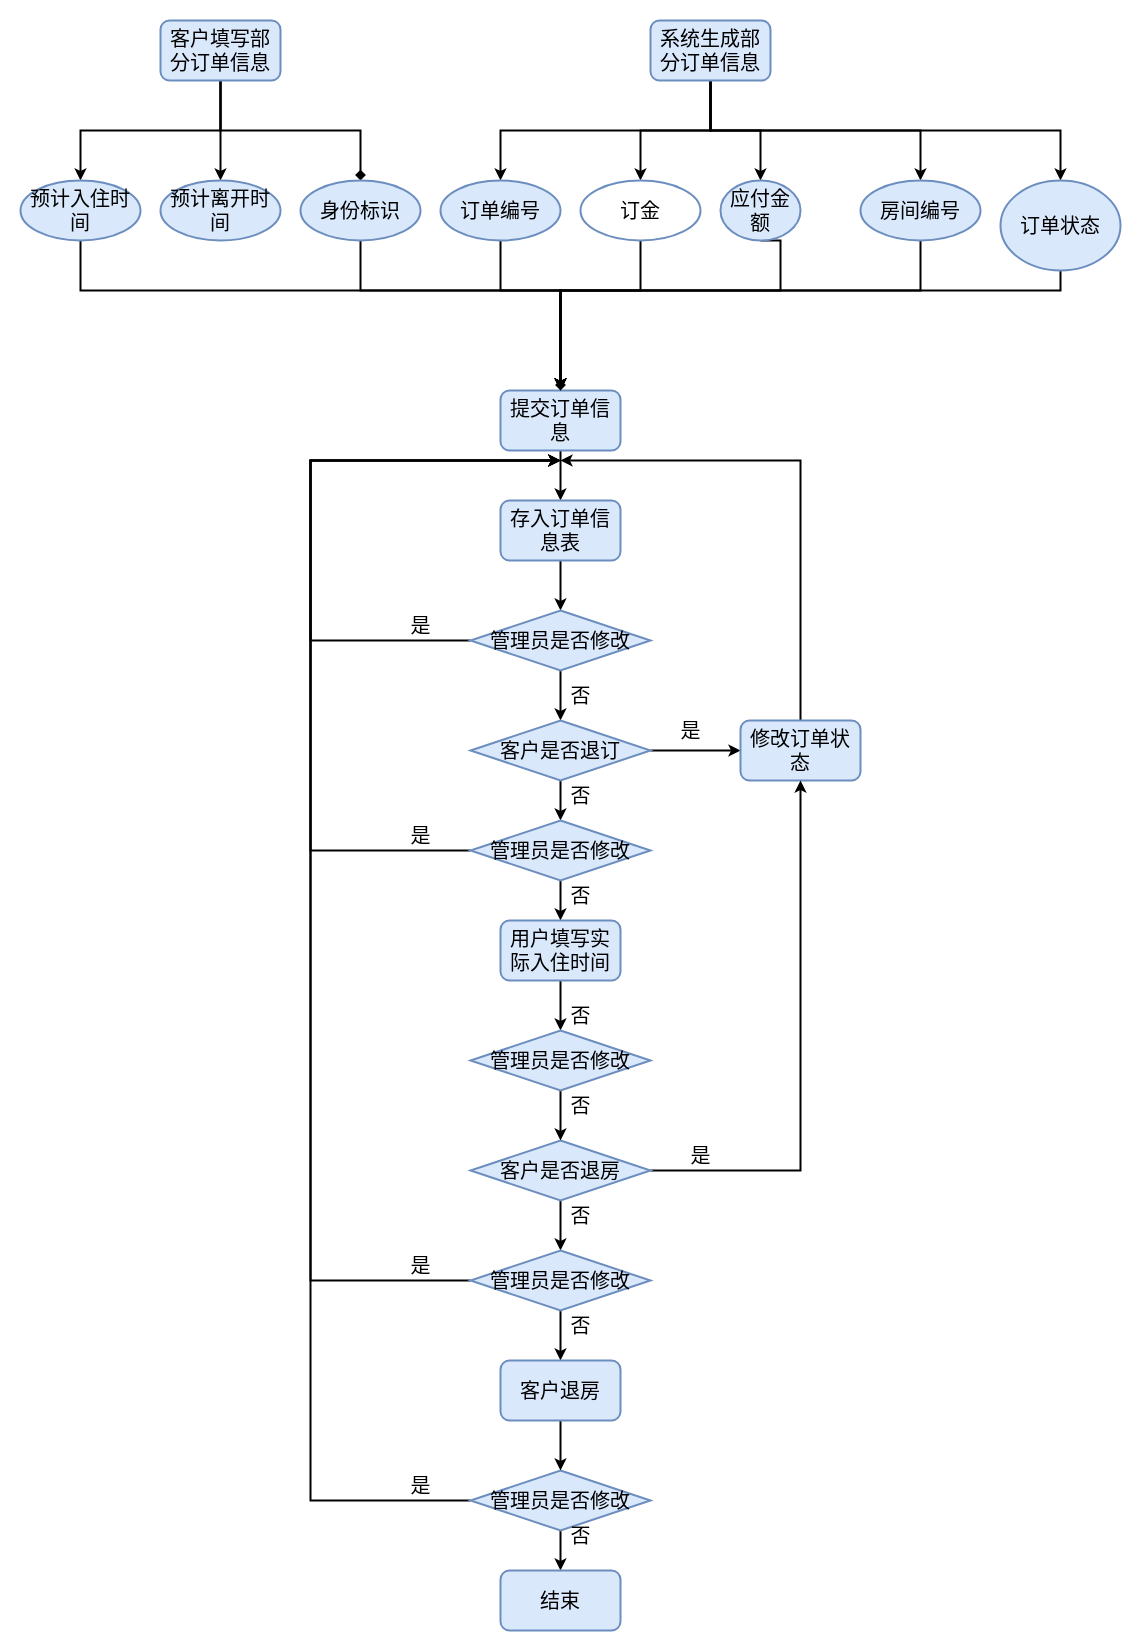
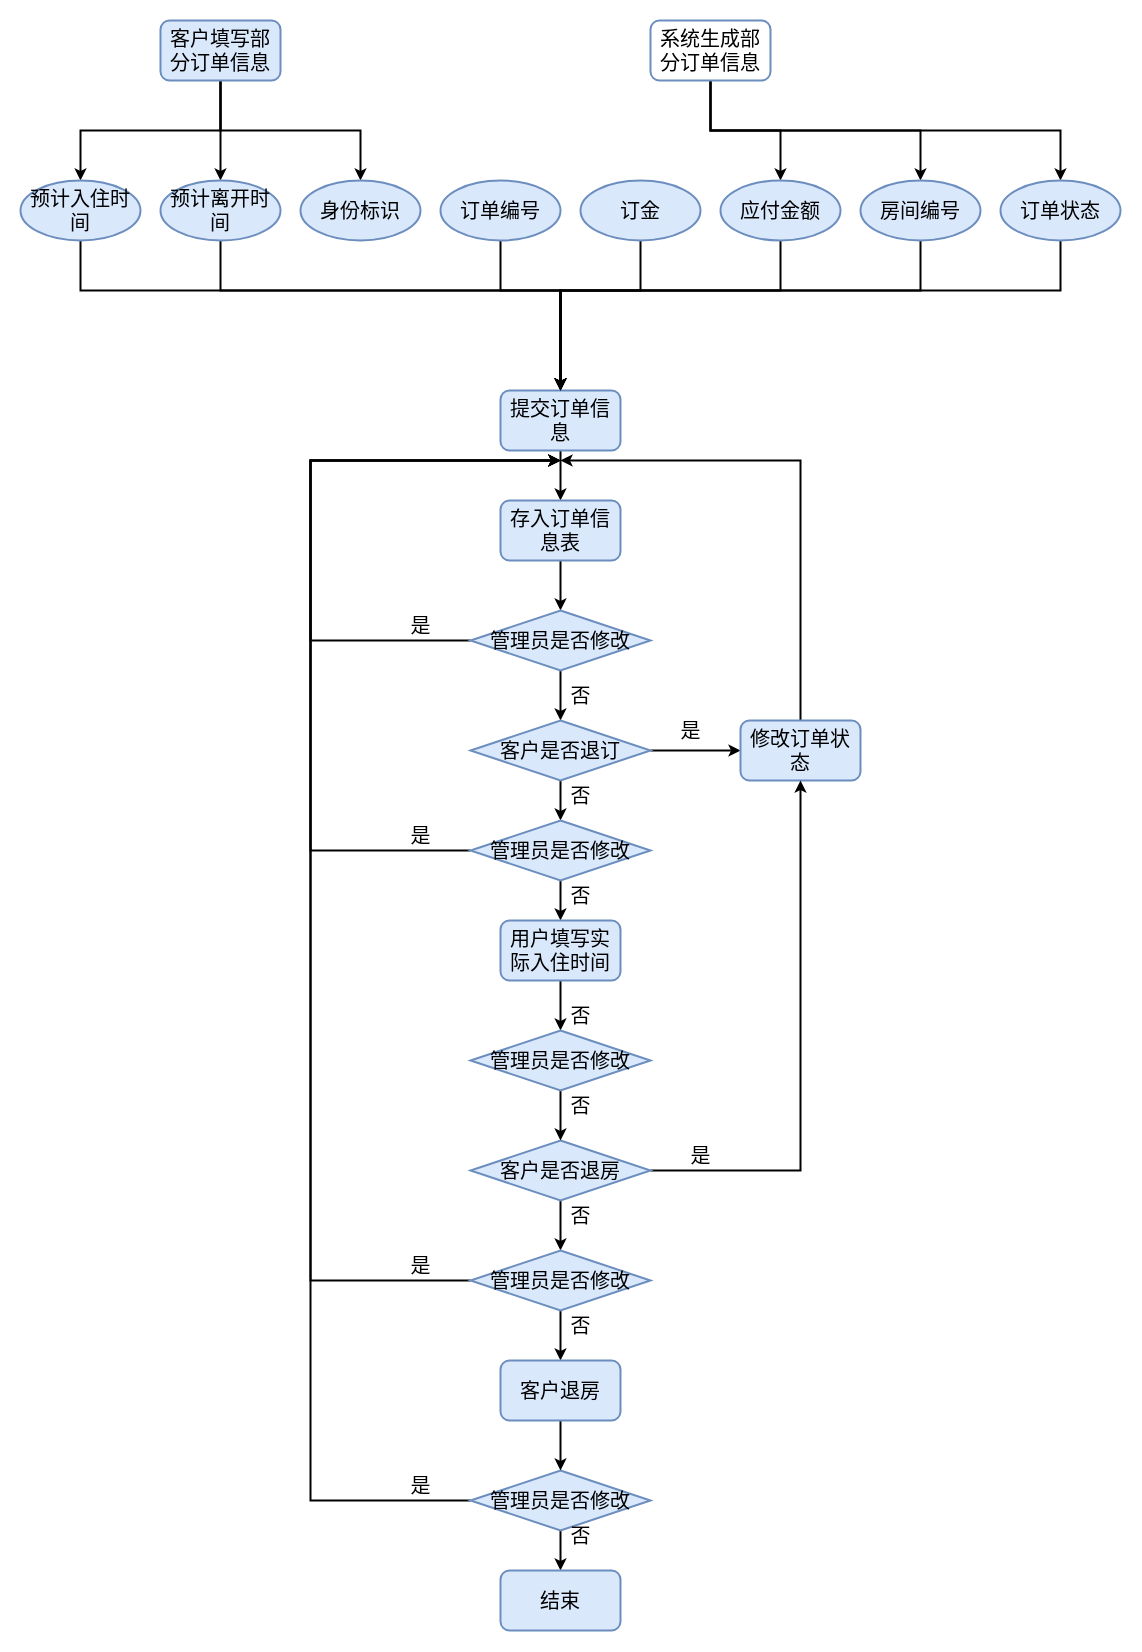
(711, 51) -> (711, 51)
(550, 131) -> none
(641, 152) -> none
(361, 169) -> (361, 170)
(641, 211) -> (641, 211)
(761, 211) -> (781, 211)
(1061, 226) -> (1061, 211)
none -> (221, 265)
(361, 265) -> none
(218, 291) -> (218, 291)
